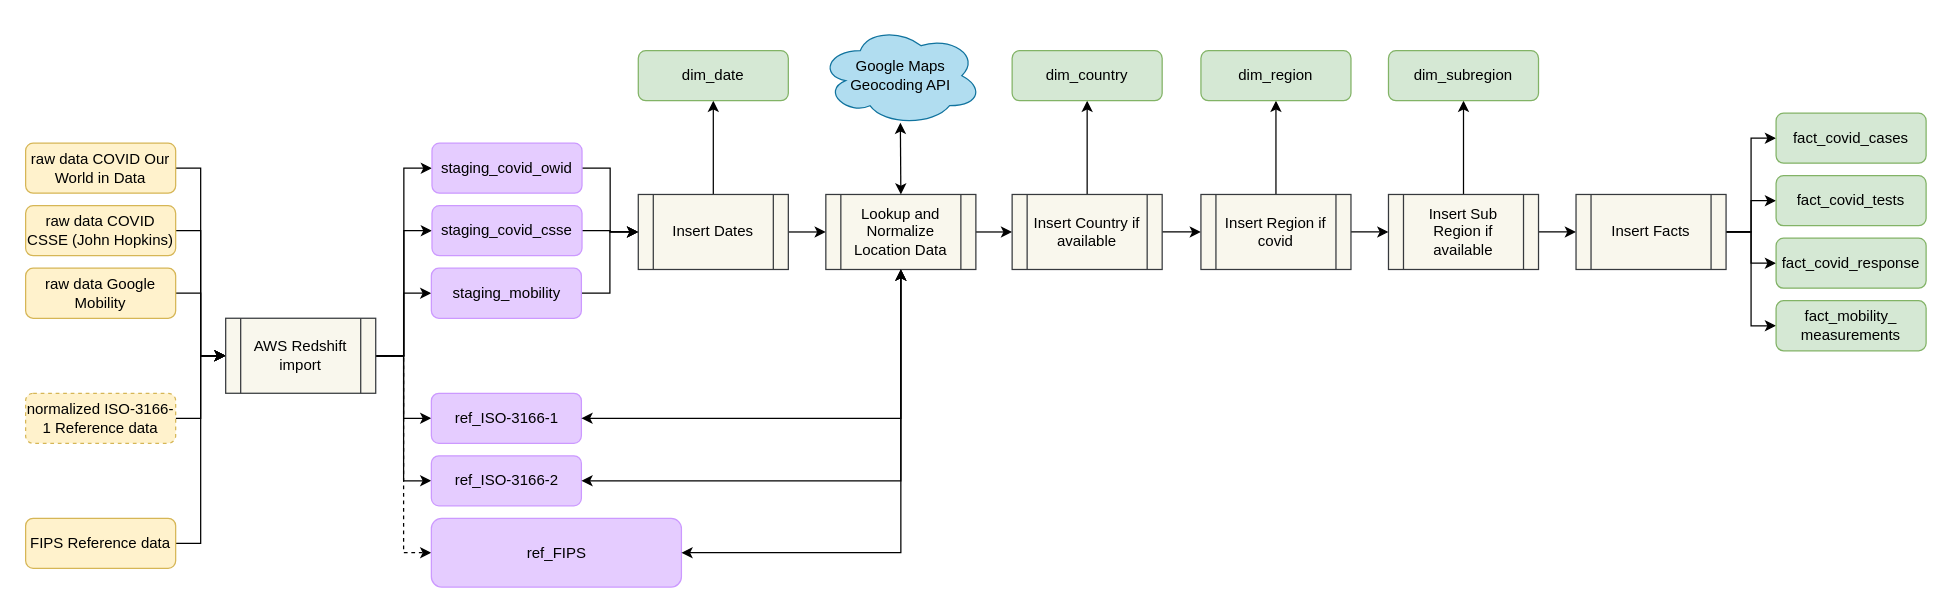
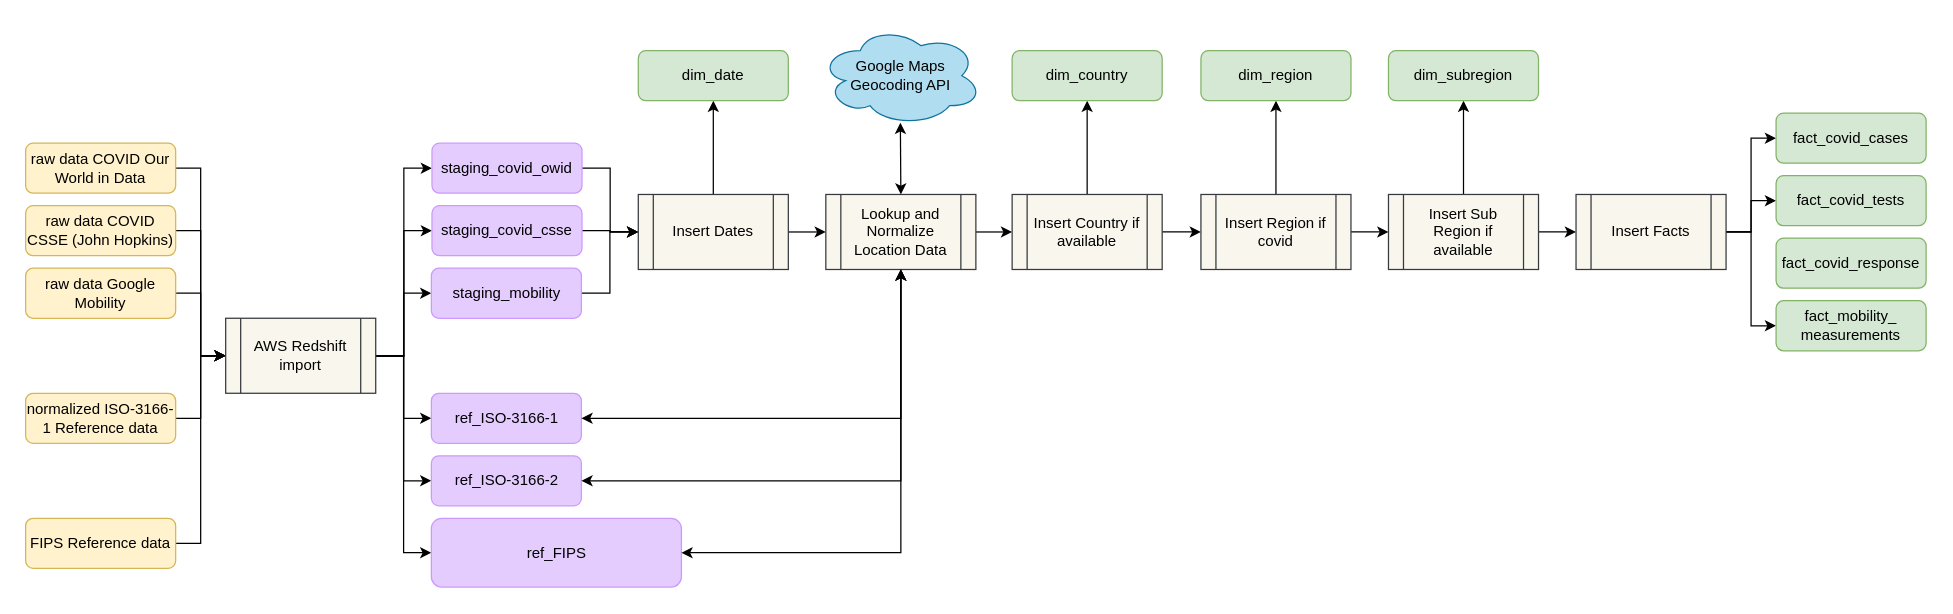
(1760, 263) -> none
(101, 418) -> (101, 418)
(404, 525) -> (404, 525)
